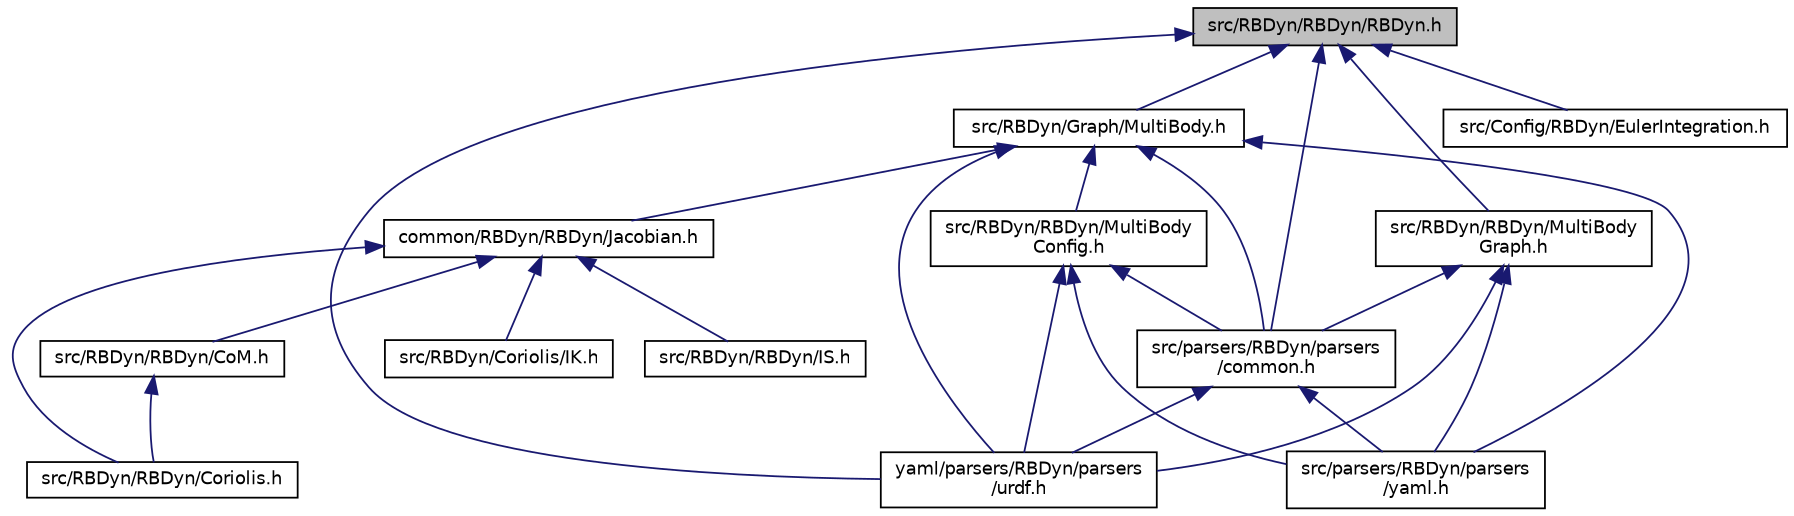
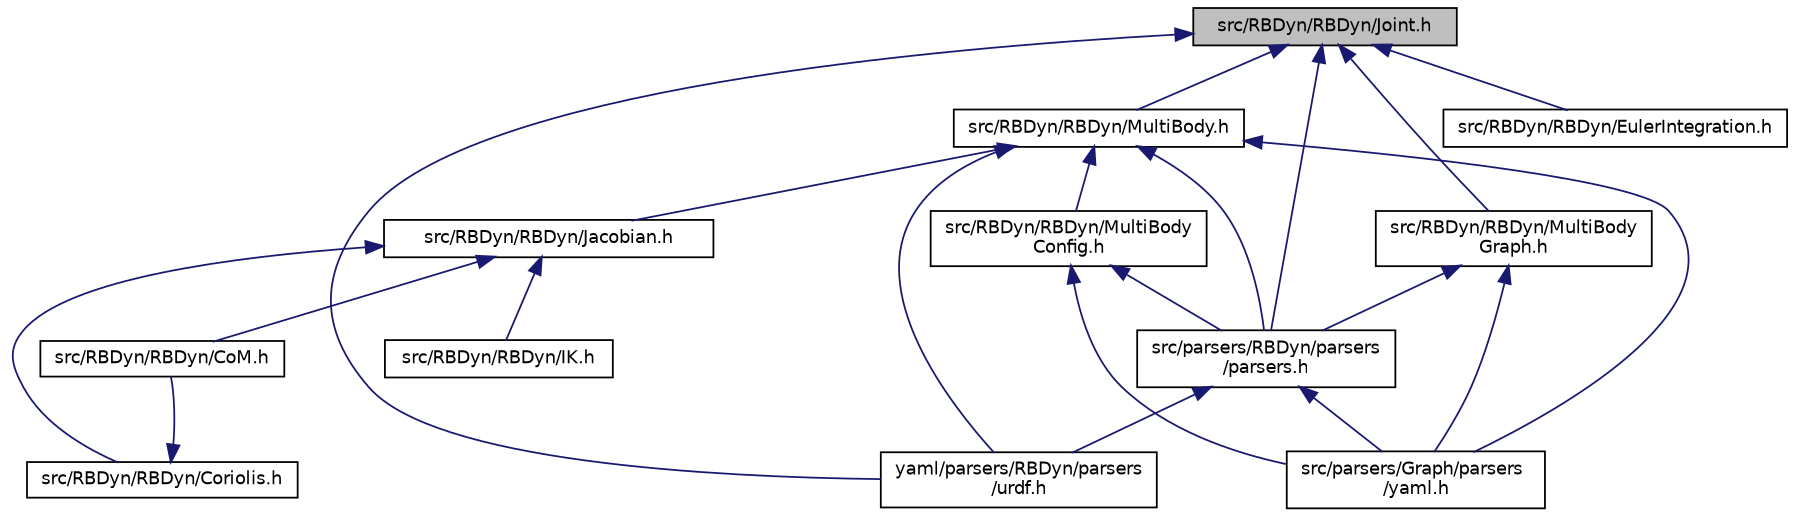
(1325, 27) -> (1325, 27)
(1099, 128) -> (1099, 128)
(1615, 128) -> (1615, 128)
(549, 239) -> (549, 239)
(499, 359) -> (499, 359)
(755, 359) -> none
(1266, 359) -> (1266, 359)
(1042, 368) -> none
(1362, 415) -> none
(150, 428) -> (174, 410)
(1416, 480) -> (1416, 480)
